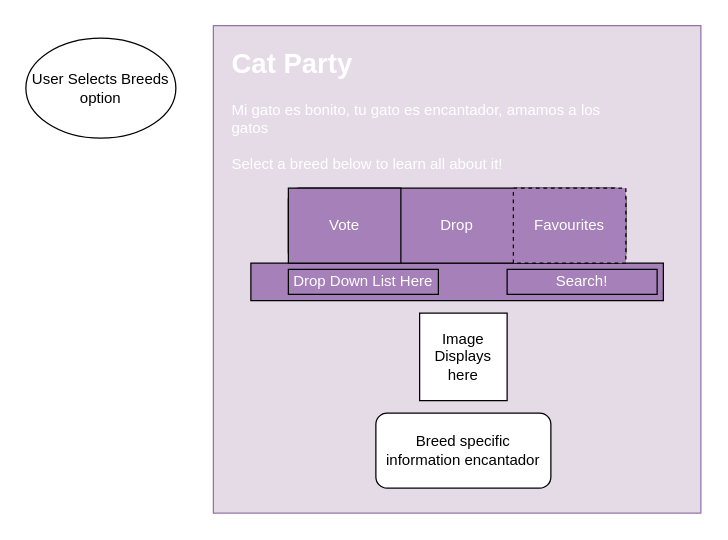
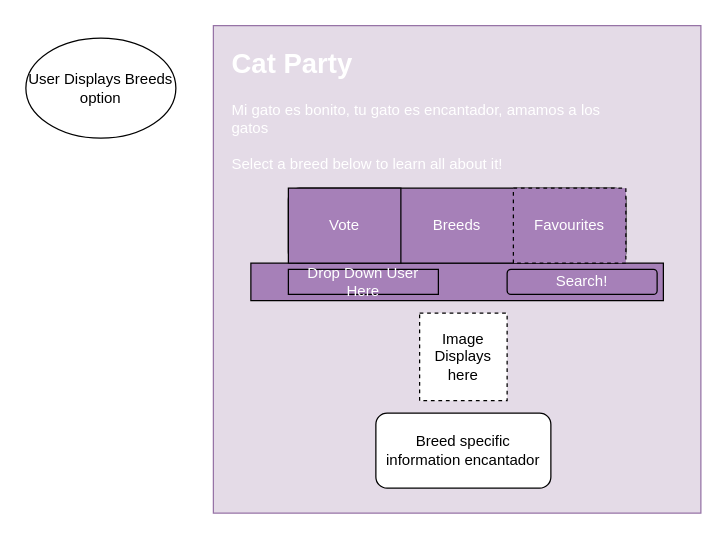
(101, 88) -> (101, 88)
(457, 226) -> (457, 226)
(363, 282) -> (363, 282)
(582, 282) -> (582, 282)
(463, 357) -> (463, 357)
